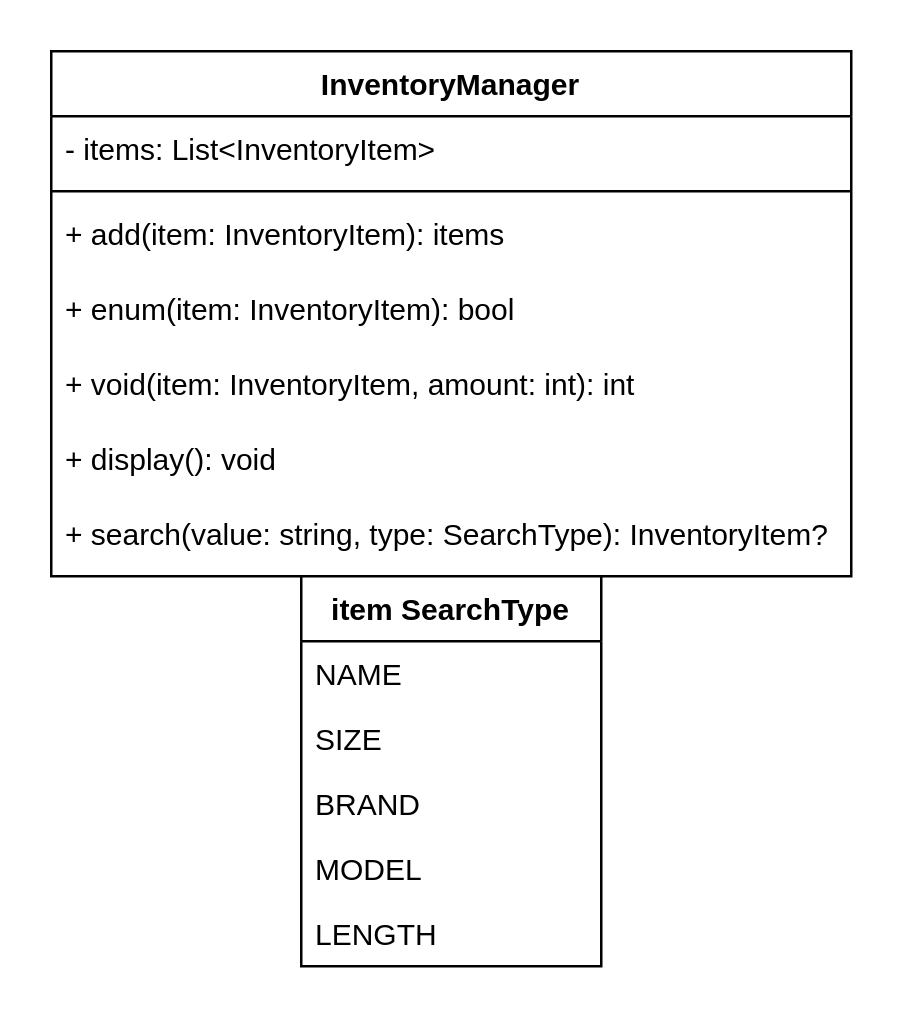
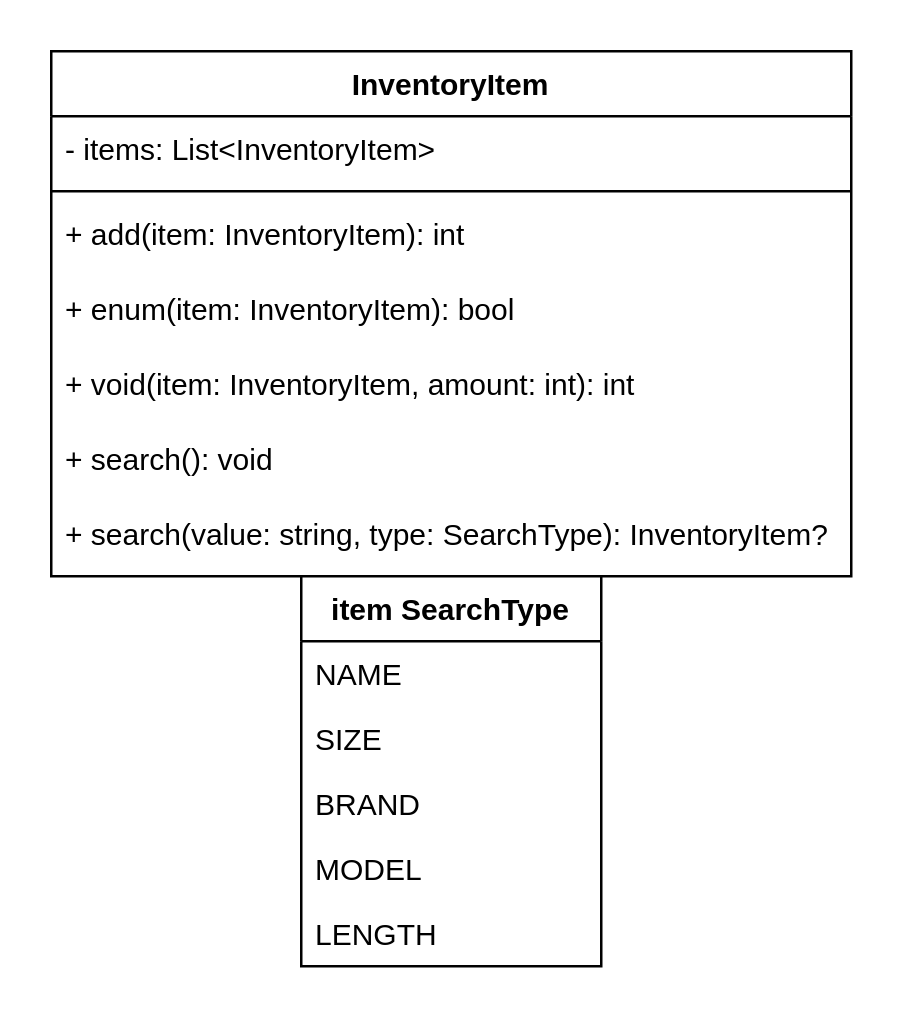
(450, 85) -> (450, 85)
(315, 235) -> (298, 235)
(184, 460) -> (184, 460)
